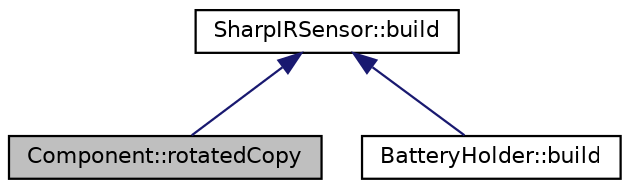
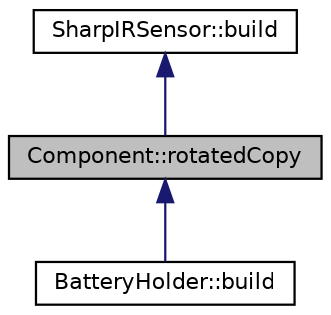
(418, 101) -> (165, 232)
